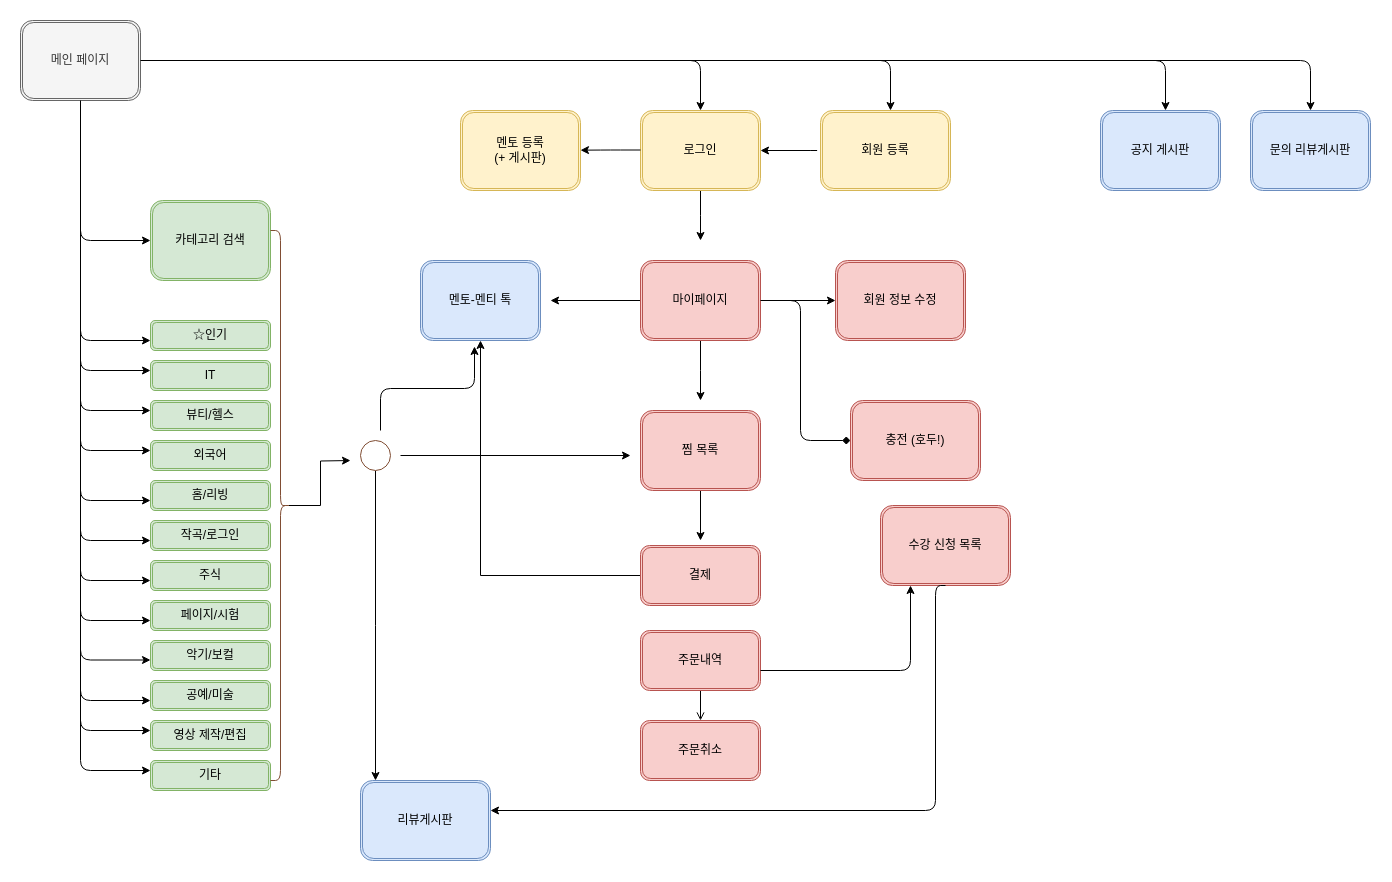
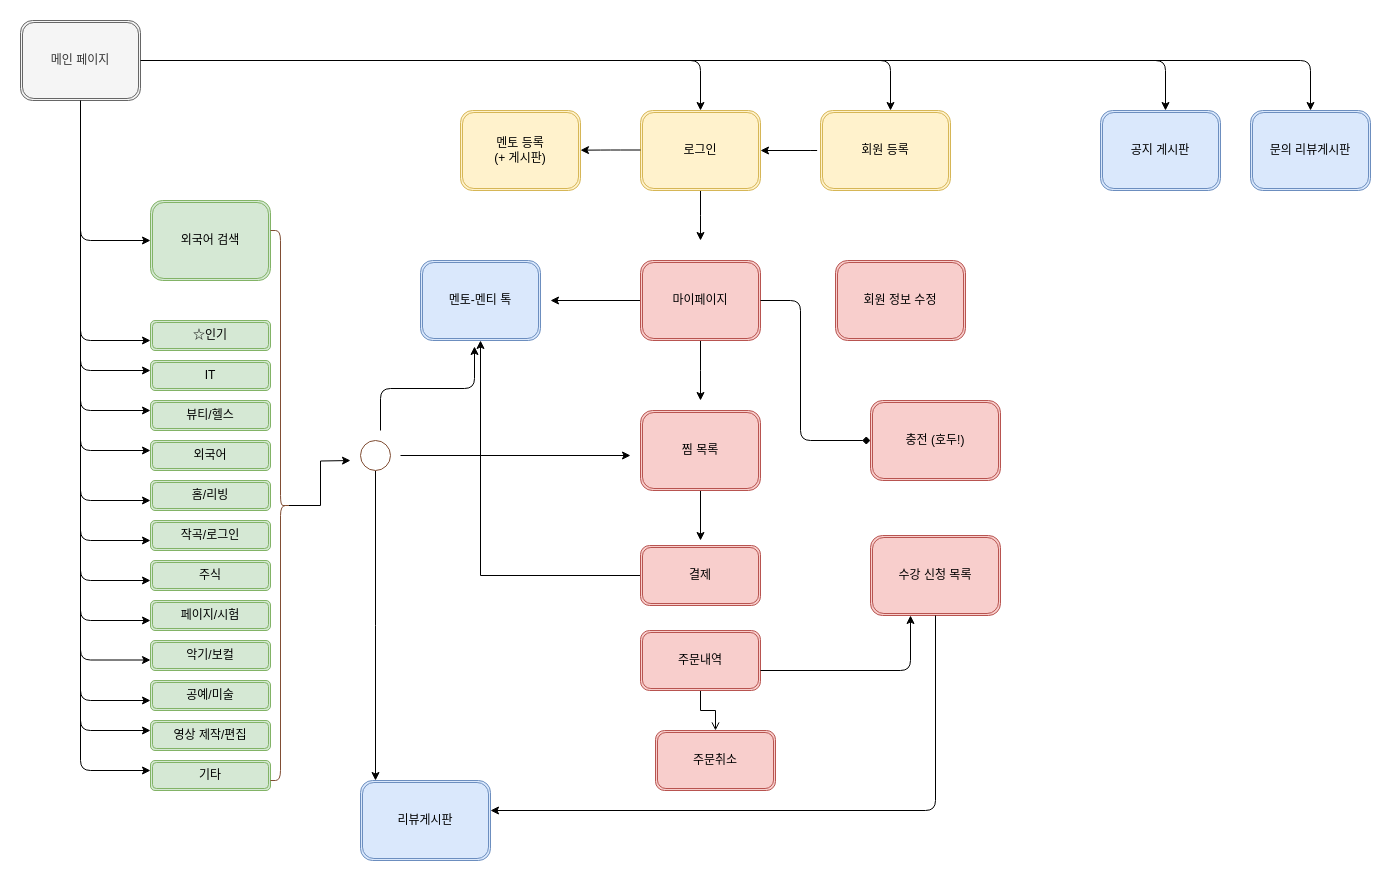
(211, 241) -> (211, 241)
(813, 301) -> none
(916, 441) -> (936, 441)
(946, 546) -> (936, 576)
(701, 751) -> (716, 761)
